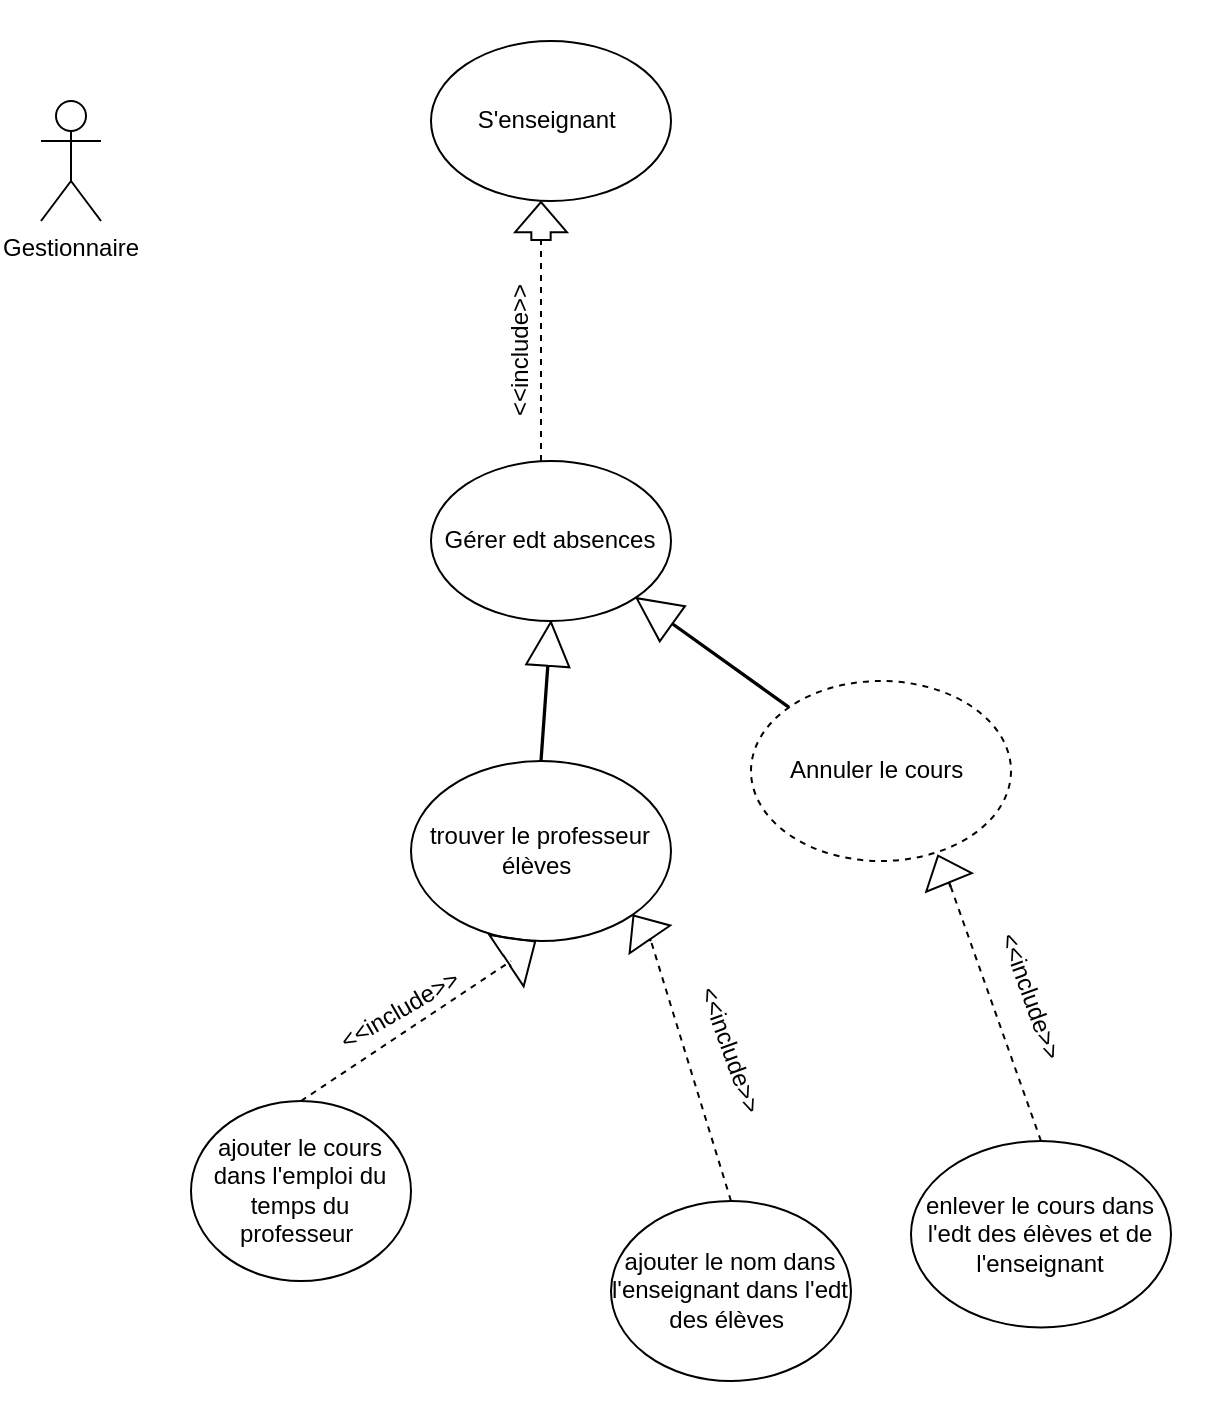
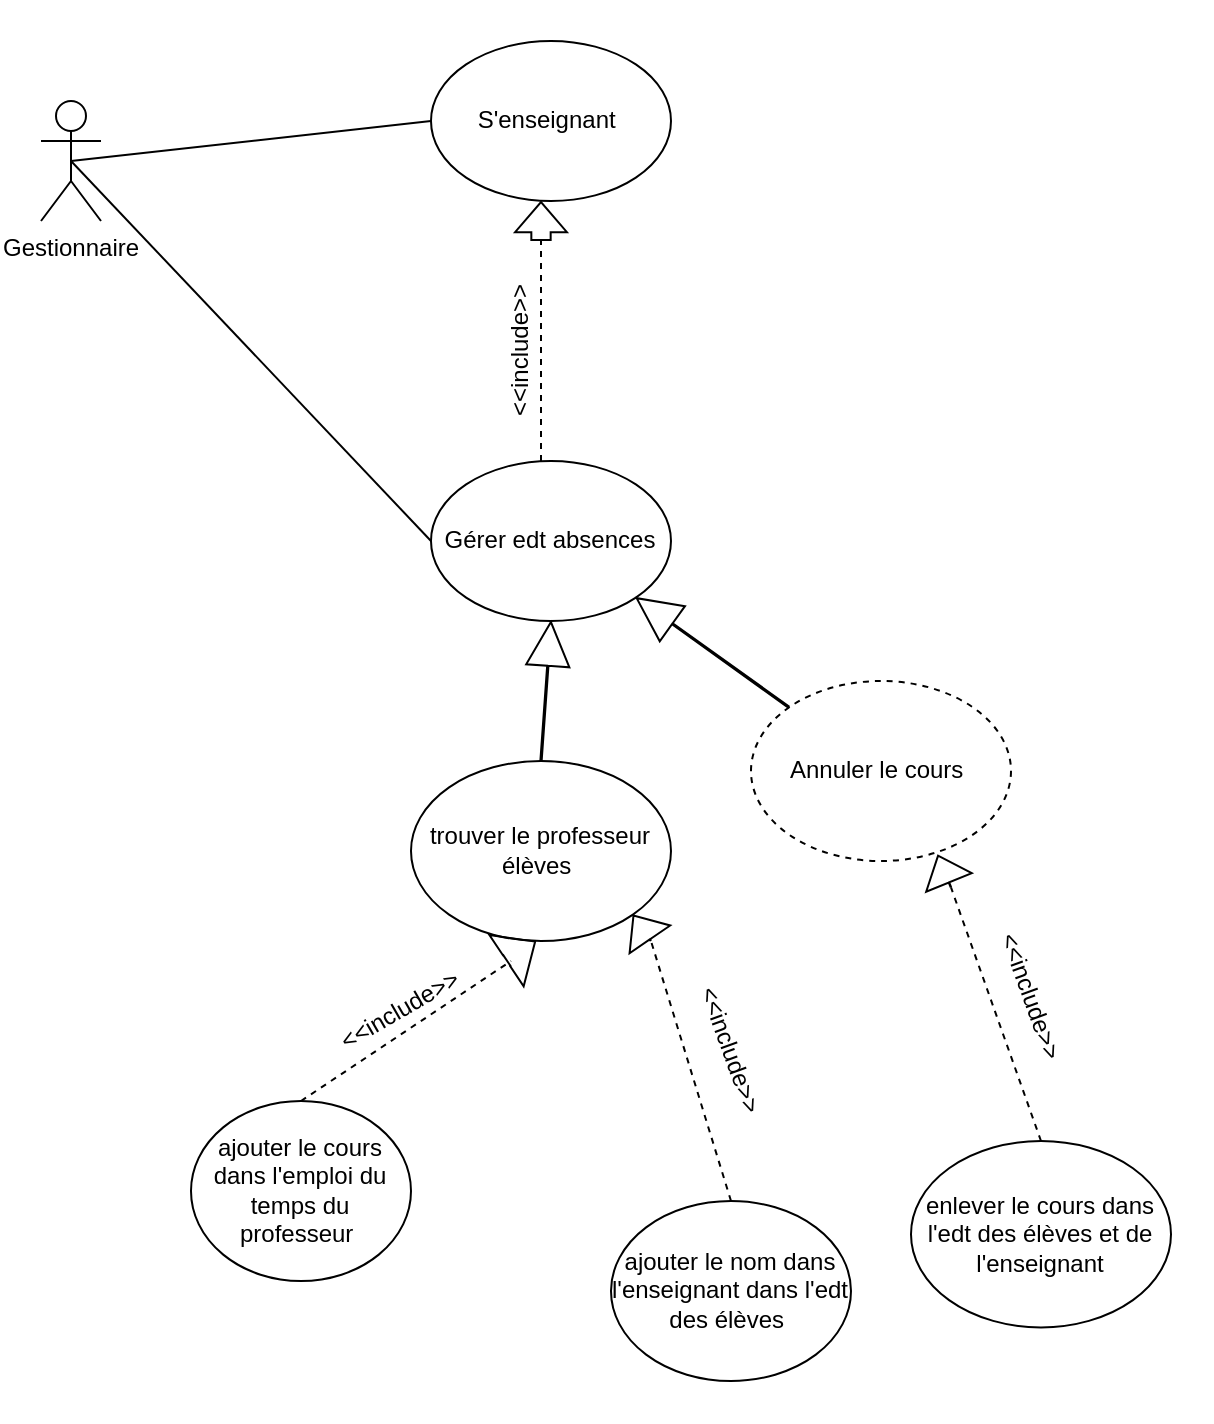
none -> (261, 140)
none -> (253, 353)
